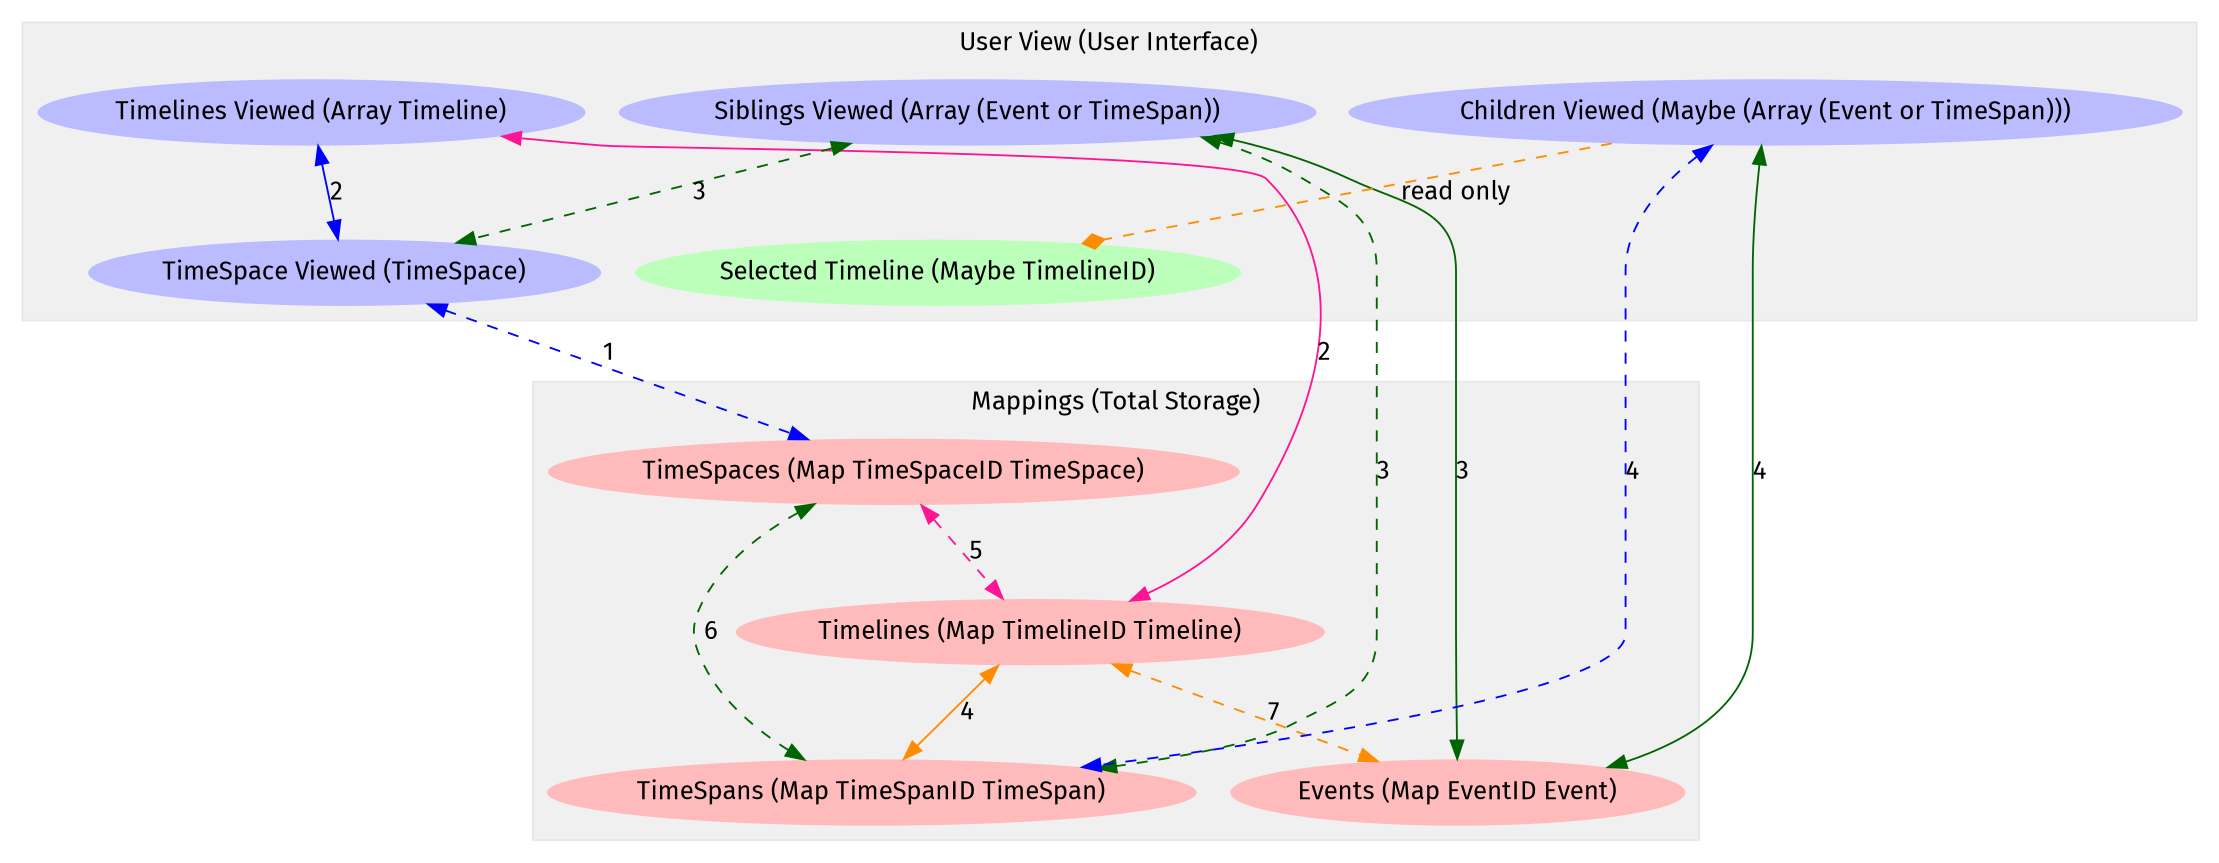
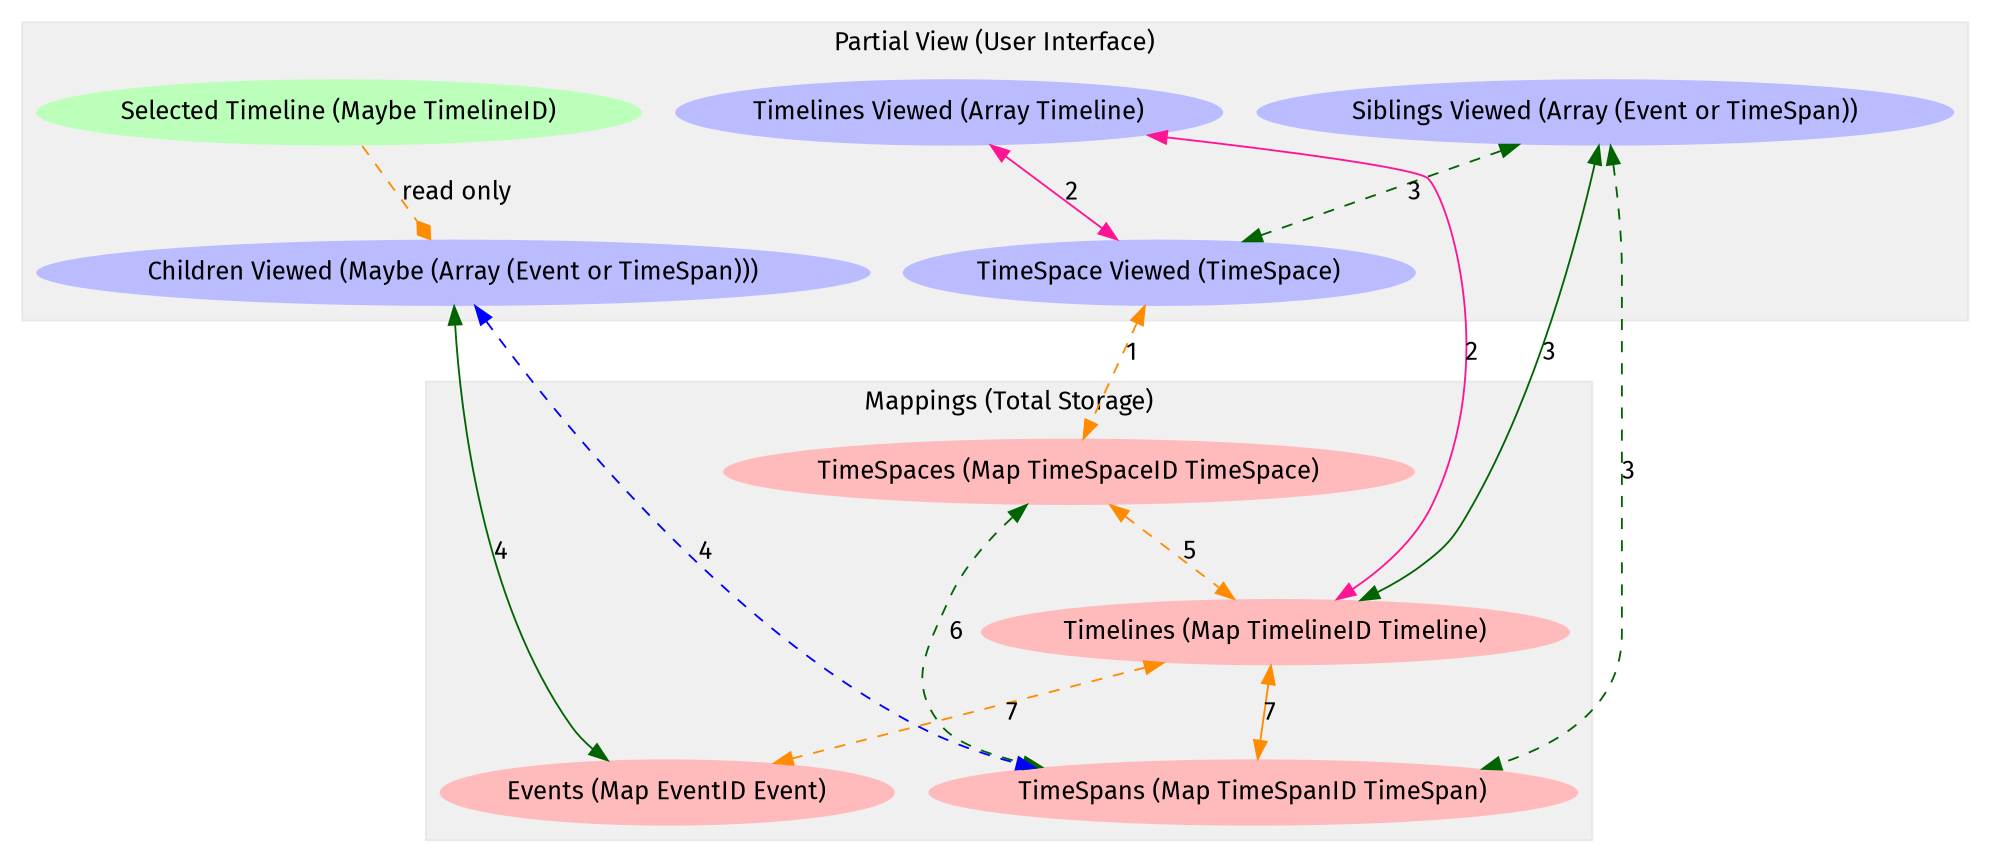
(1110, 43) -> (995, 43)
(1396, 184) -> (390, 183)
(328, 193) -> (1054, 192)
(1456, 368) -> (1522, 400)
(609, 369) -> (1115, 370)
(962, 552) -> (1172, 552)
(968, 712) -> (1271, 712)
